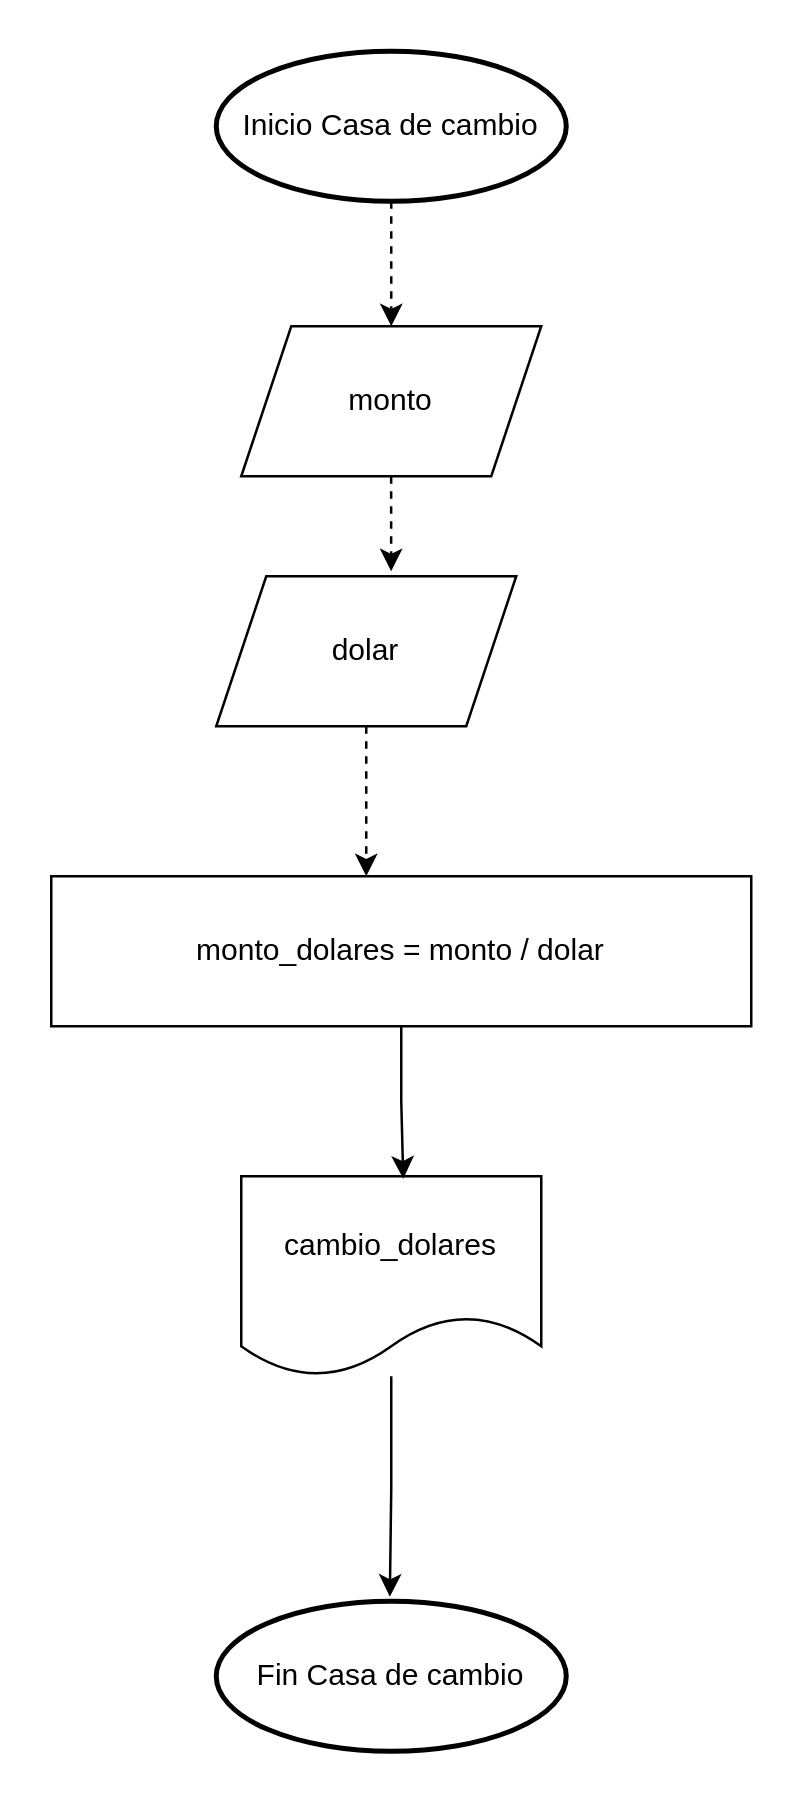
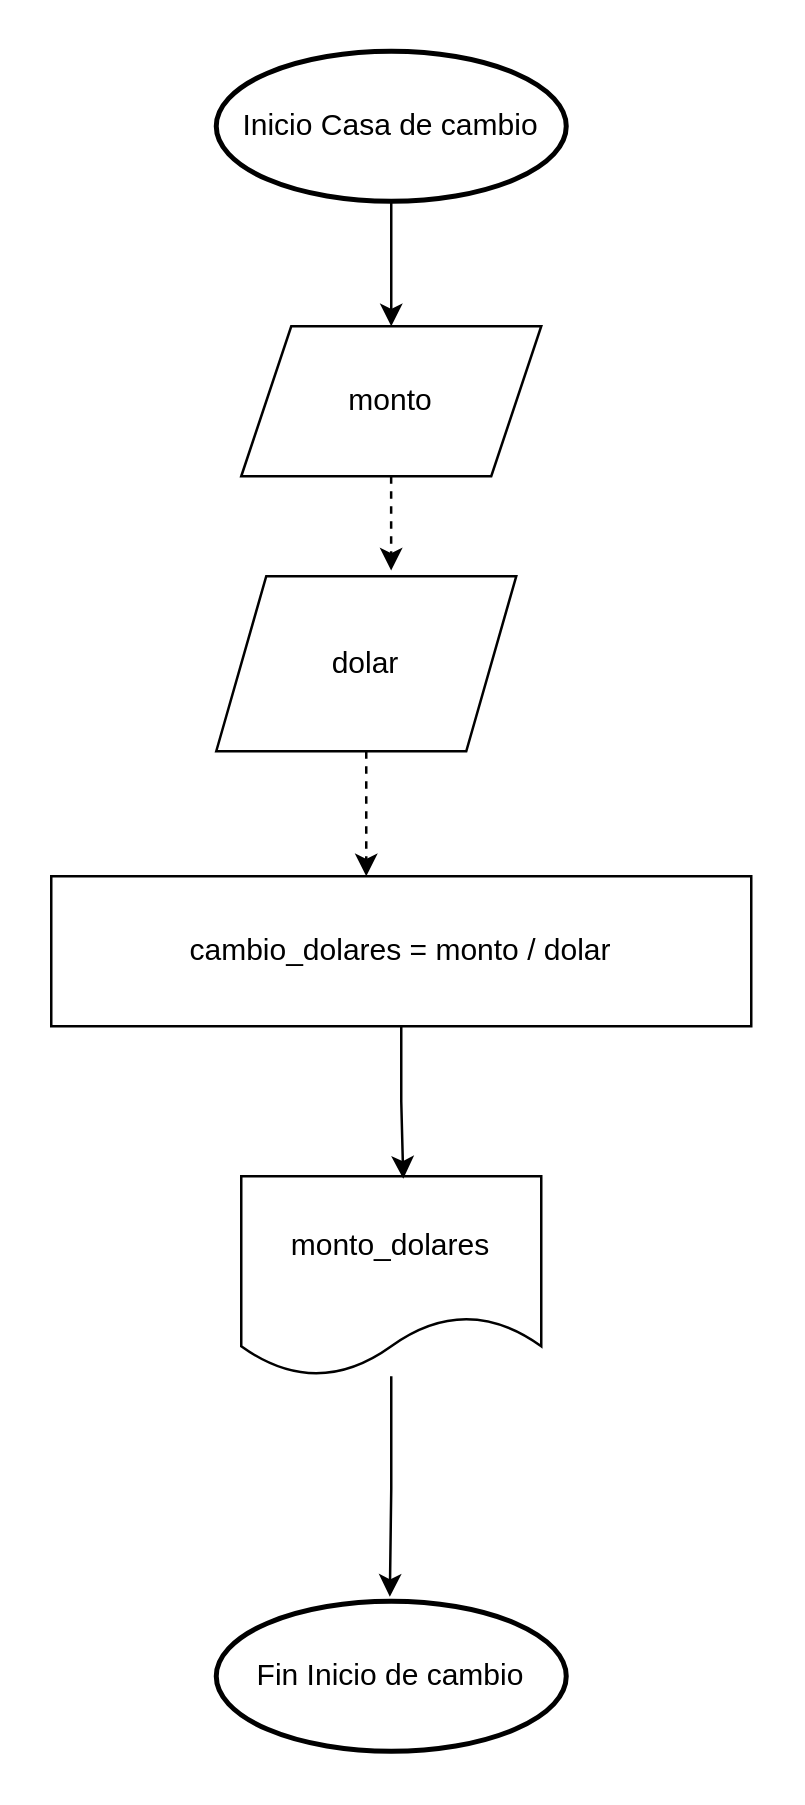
(391, 257) -> (391, 257)
(366, 651) -> (366, 664)
(401, 951) -> (401, 951)
(391, 1246) -> (391, 1246)
(391, 1676) -> (391, 1676)
